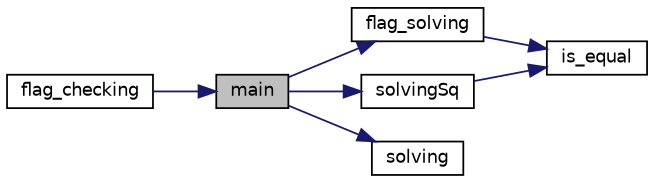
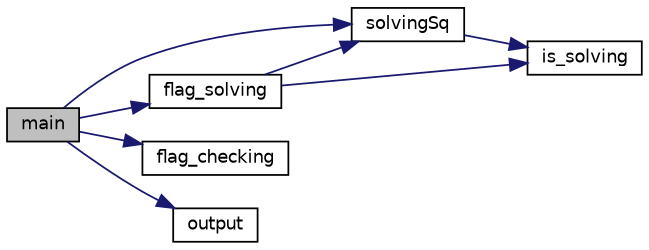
(597, 58) -> (585, 58)
none -> (303, 61)
(176, 91) -> (102, 136)
(418, 158) -> (215, 225)
